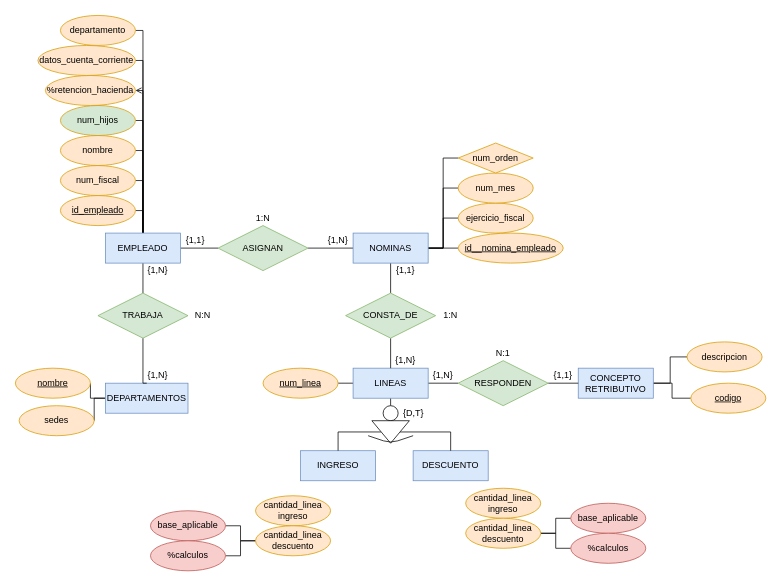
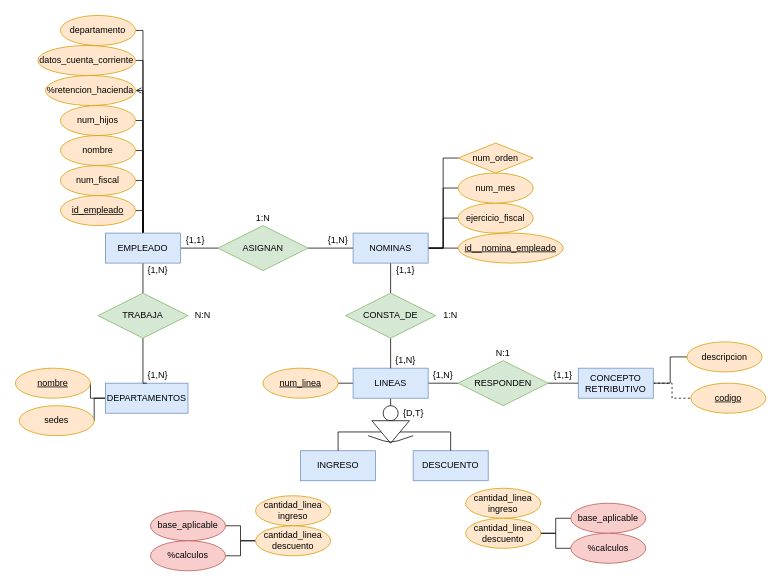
(98, 120) -> (98, 120)
(672, 398) -> (672, 398)
